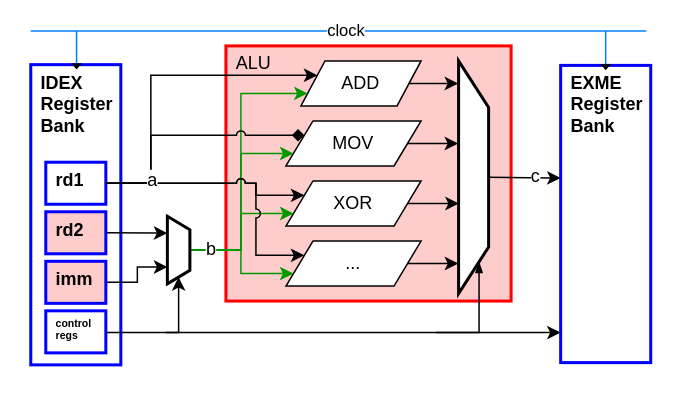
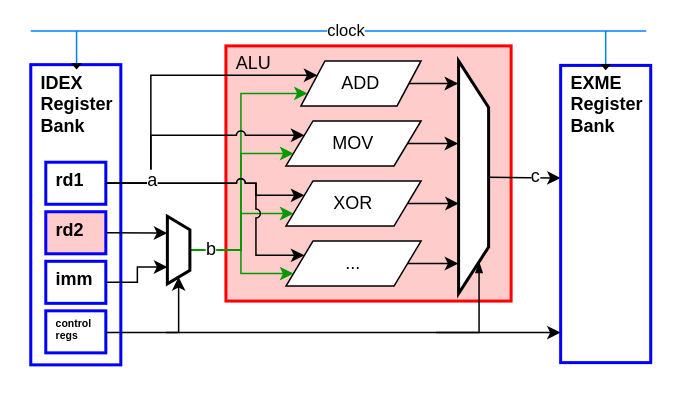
(292, 135) -> (293, 135)
(76, 282) -> (76, 282)
